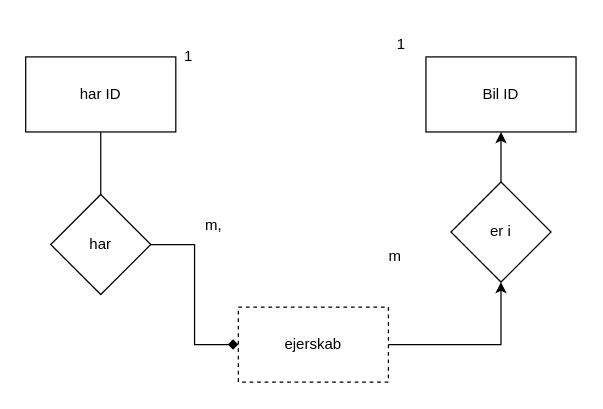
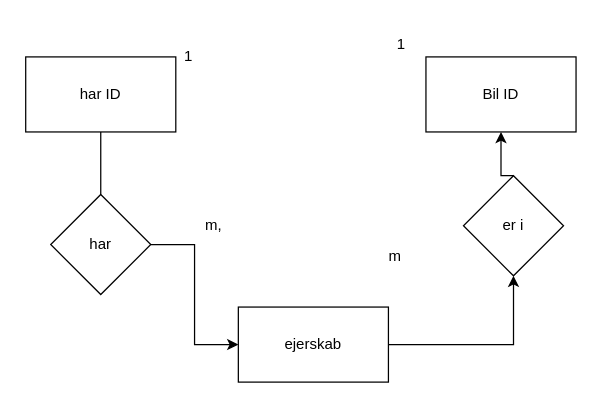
(501, 232) -> (513, 226)
(227, 344) -> (228, 344)
(313, 344) -> (313, 344)
